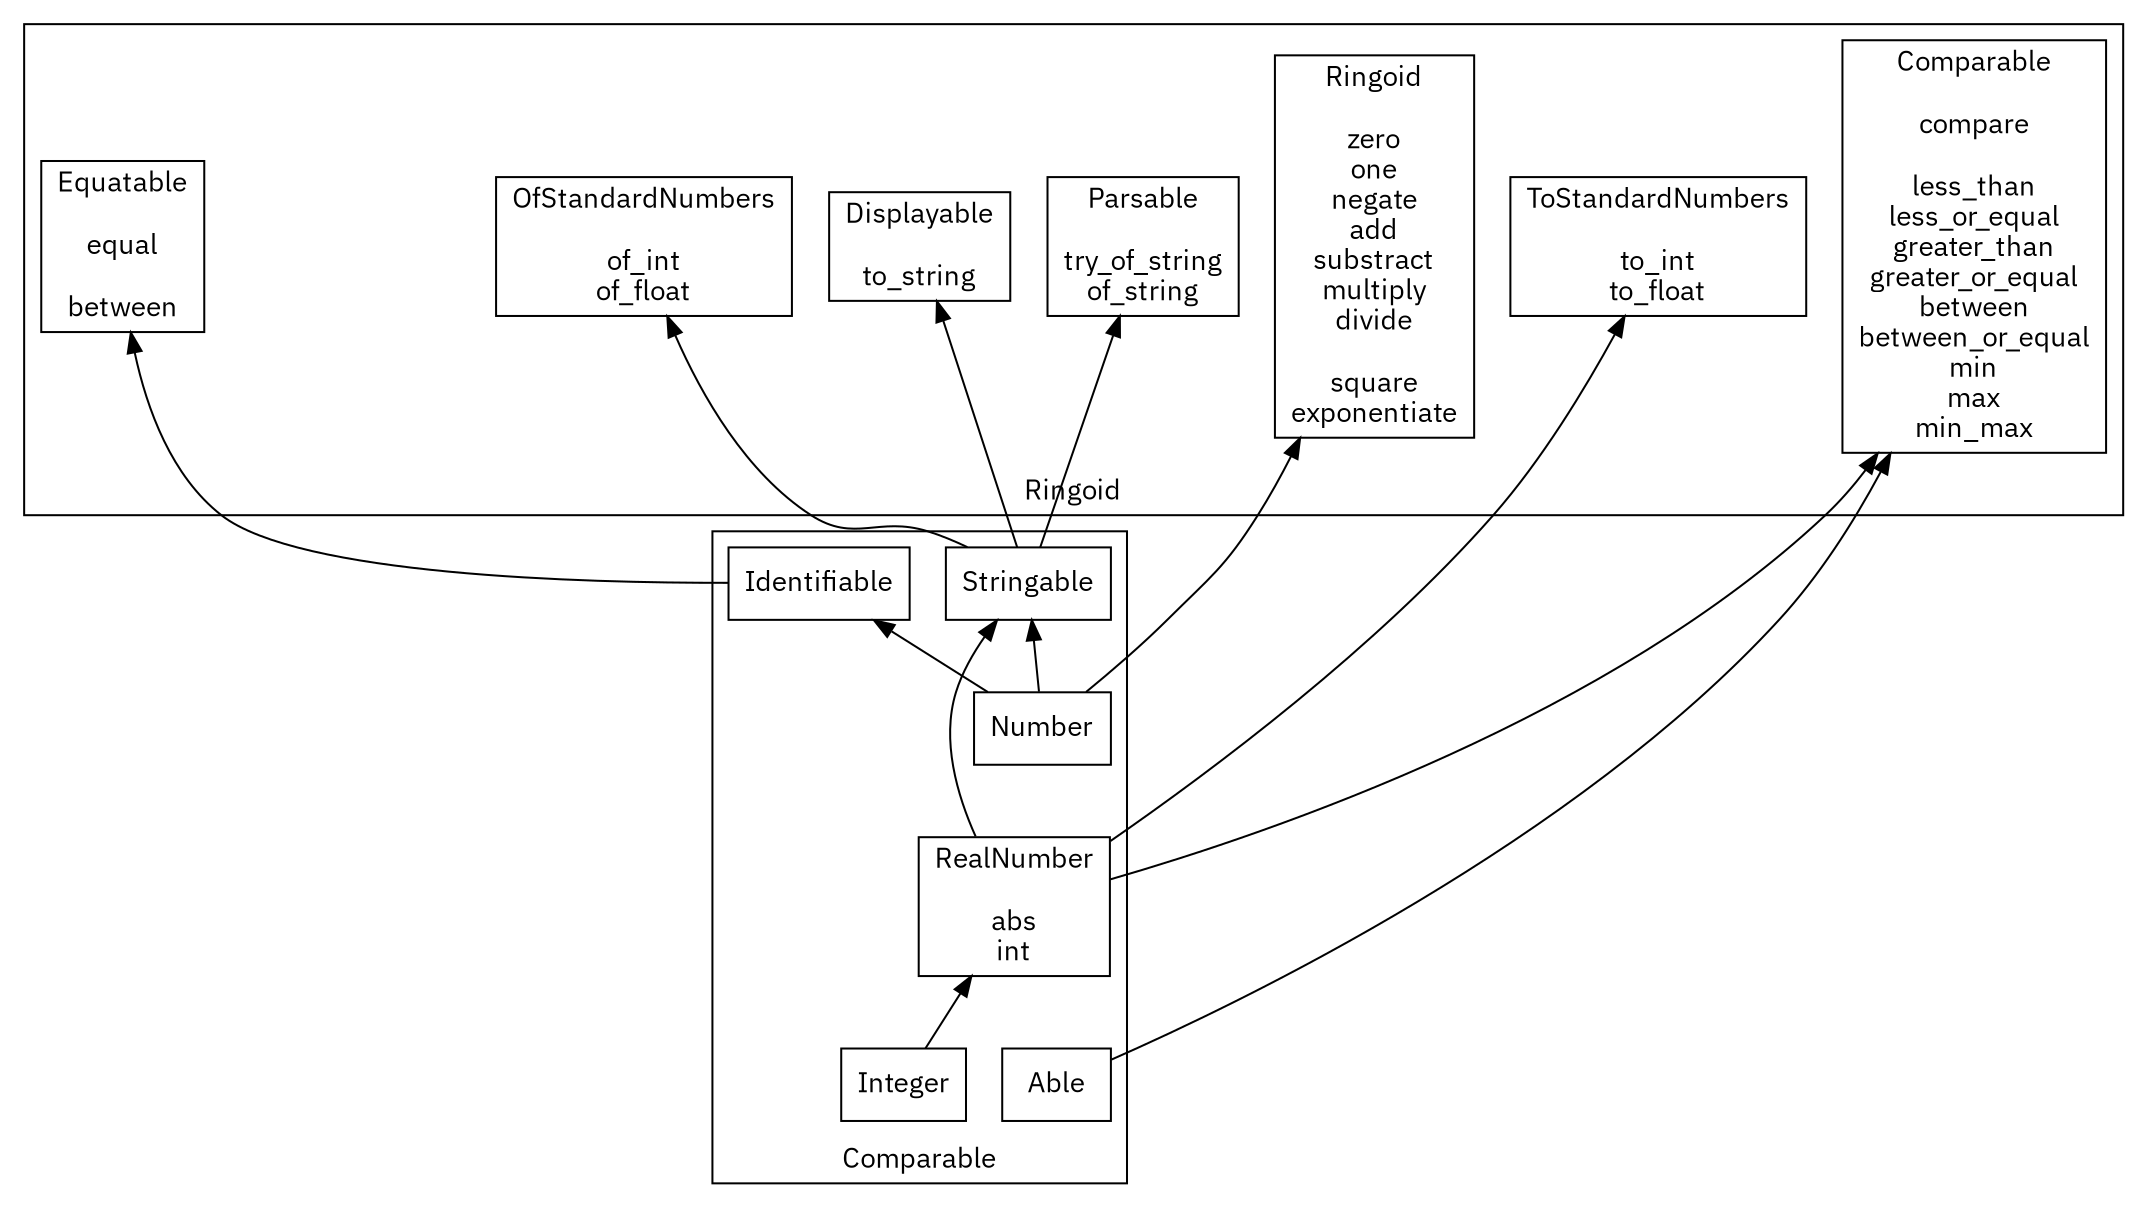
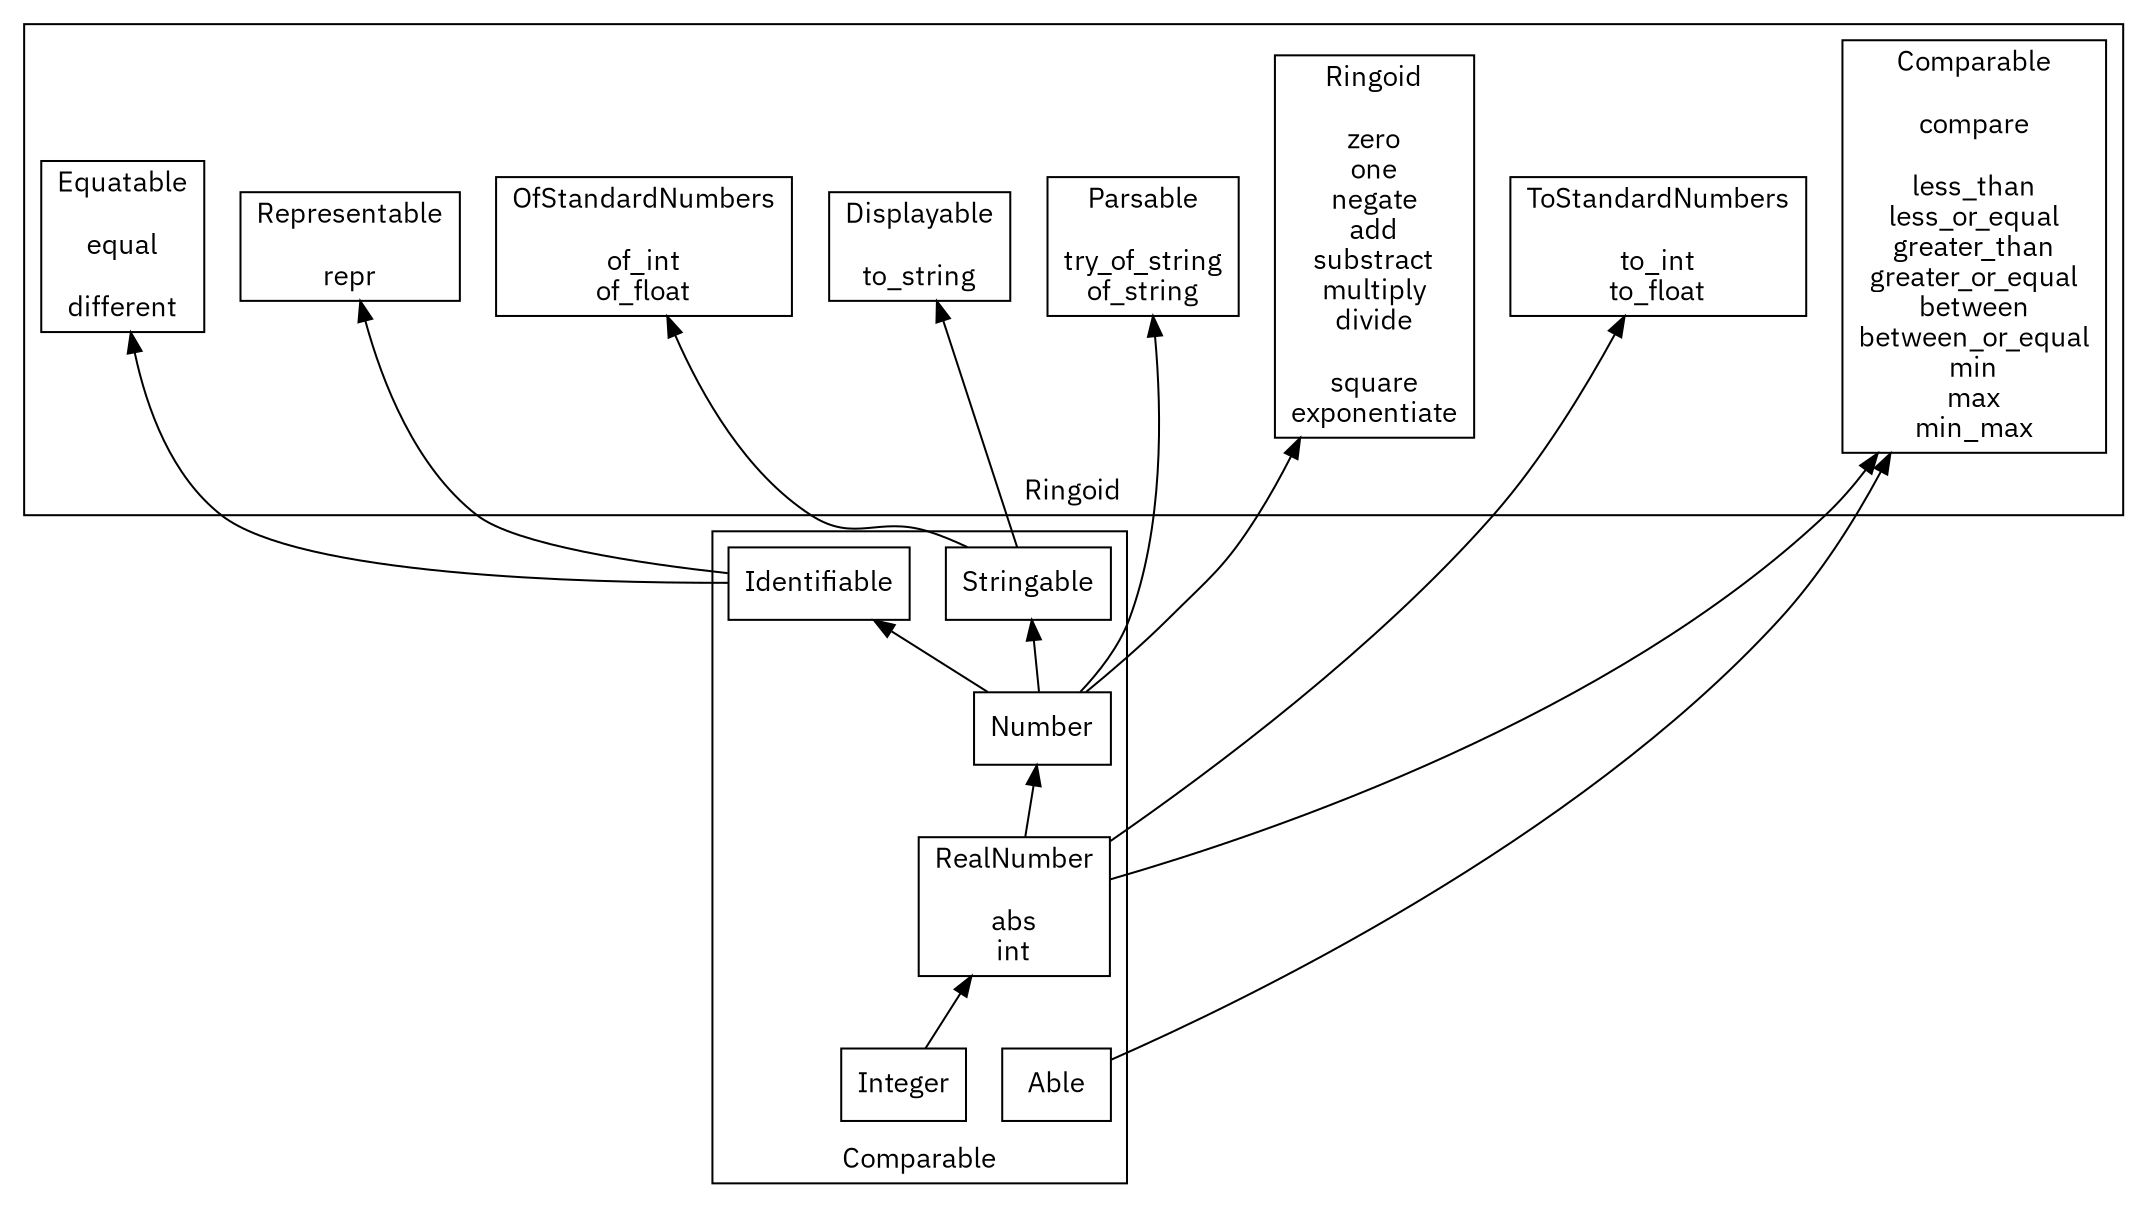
(123, 247) -> (123, 247)
none -> (350, 247)
(1077, 441) -> (1151, 533)
(950, 735) -> (1029, 811)
